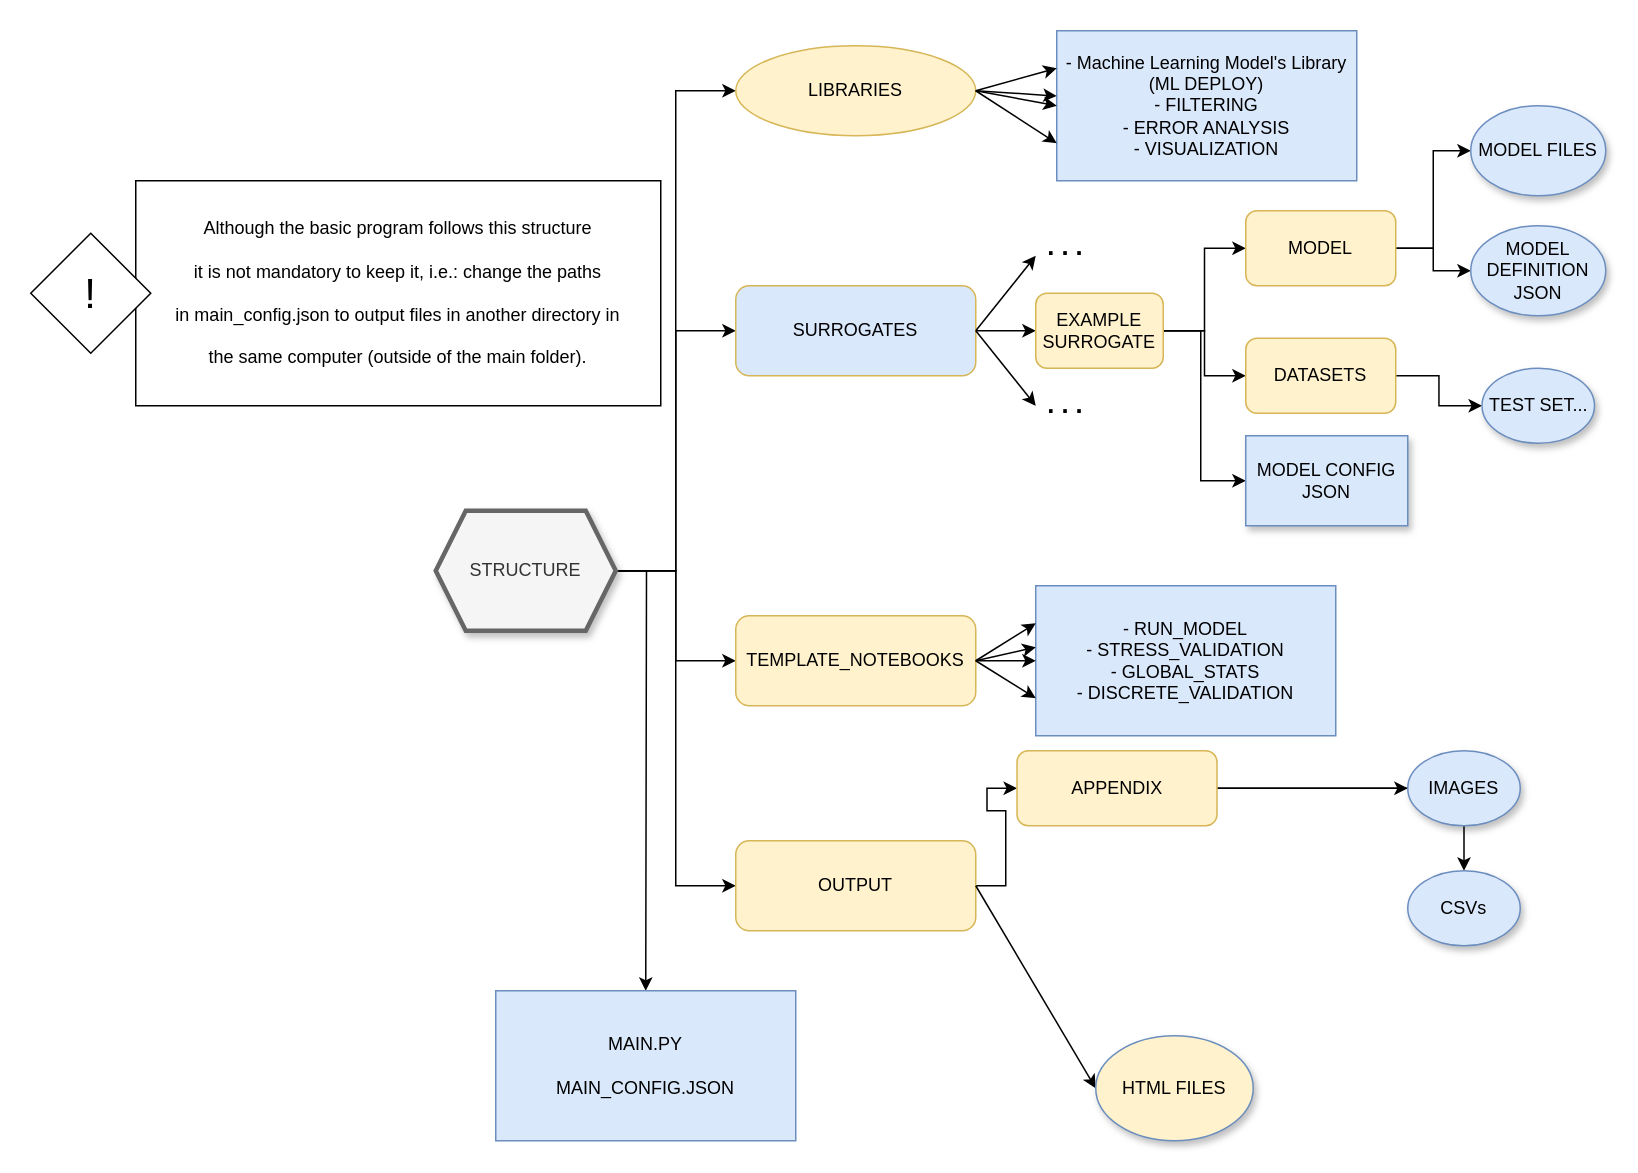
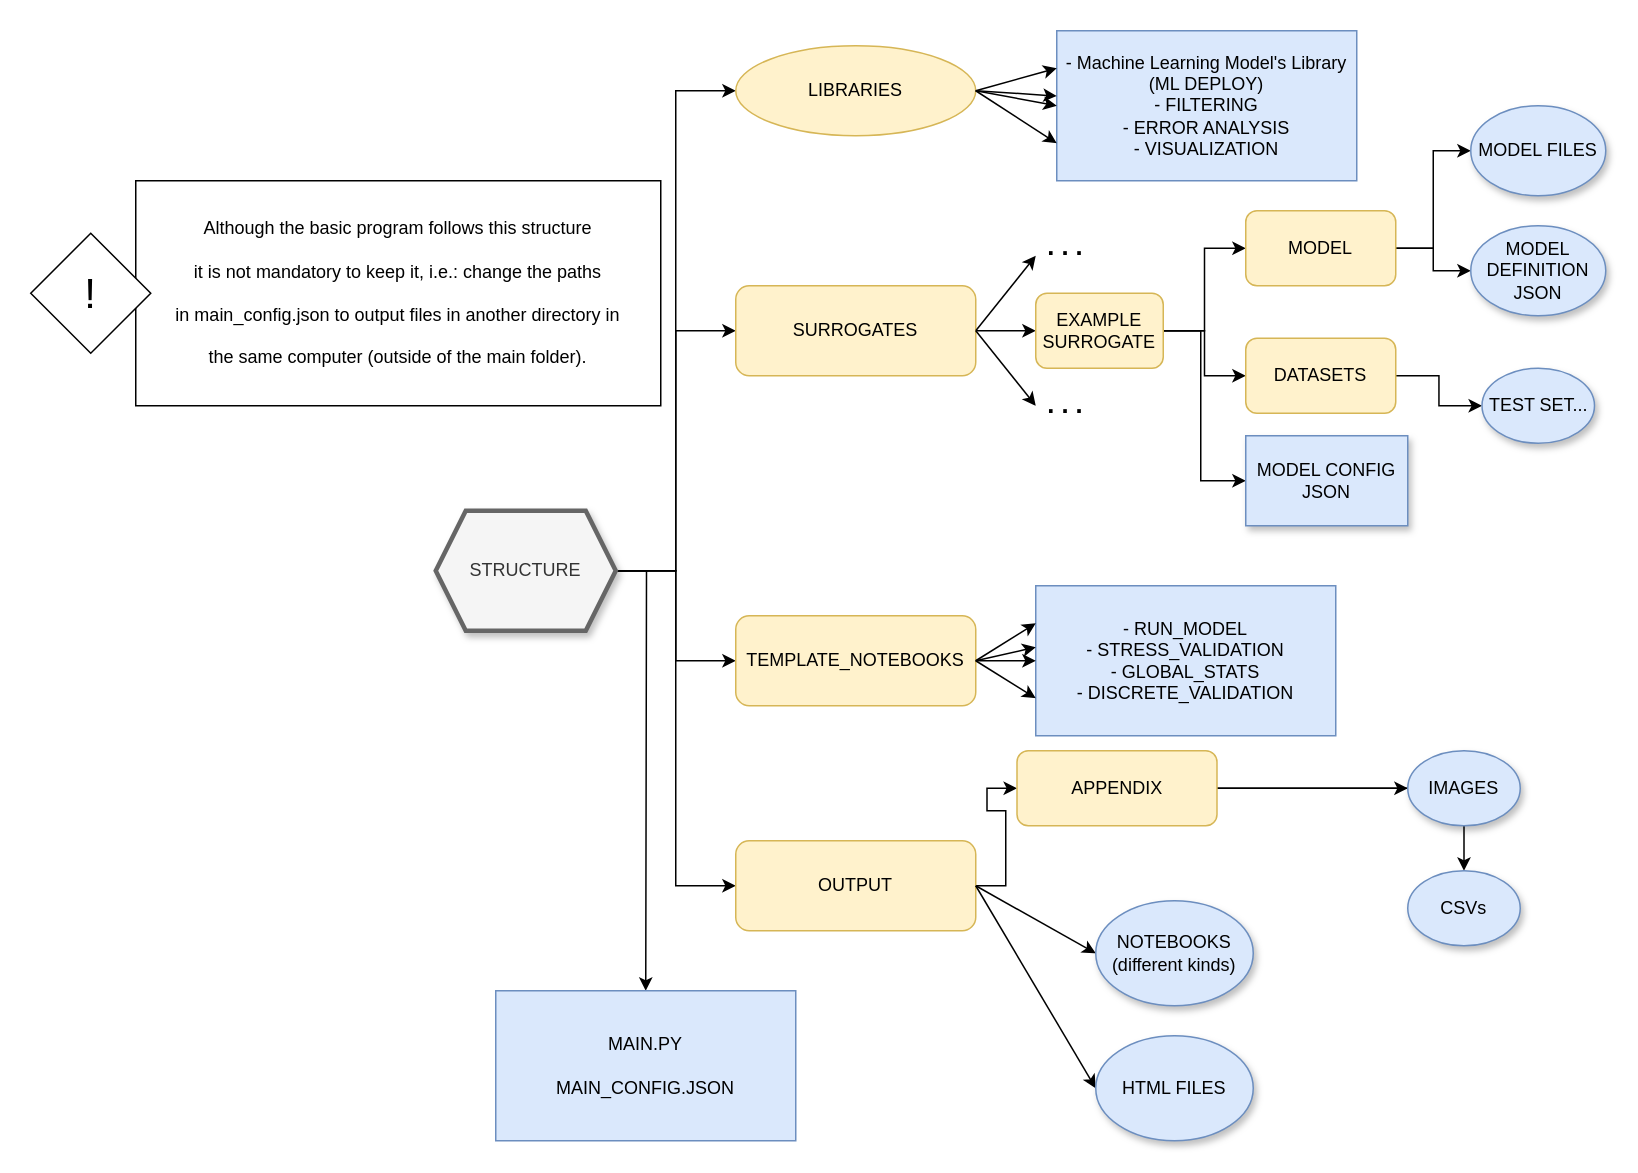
(856, 331) -> (856, 331)
none -> (1033, 918)
none -> (1175, 953)
(1175, 1088) -> (1175, 1088)
